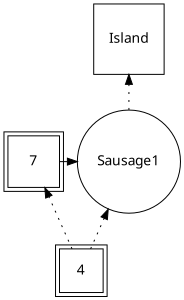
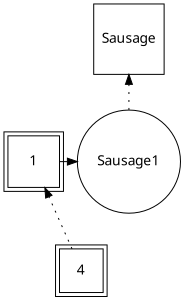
(129, 39) -> (129, 39)
(34, 162) -> (34, 162)
(97, 234) -> none
